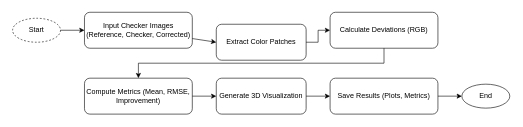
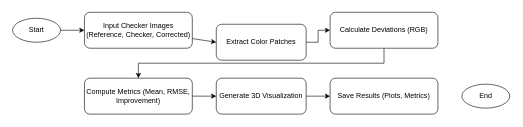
(36, 30) -> (36, 30)
(456, 96) -> none
